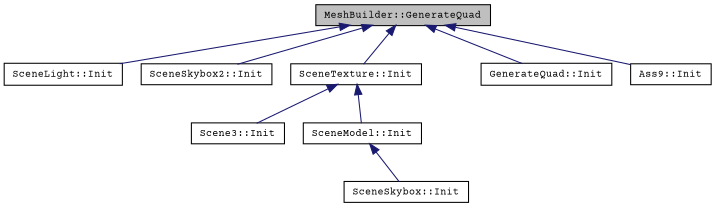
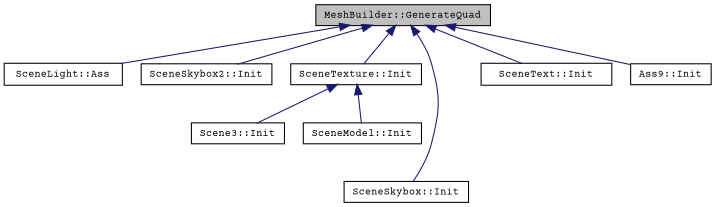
(63, 74) -> (63, 74)
(546, 74) -> (546, 74)
(388, 167) -> (438, 108)
